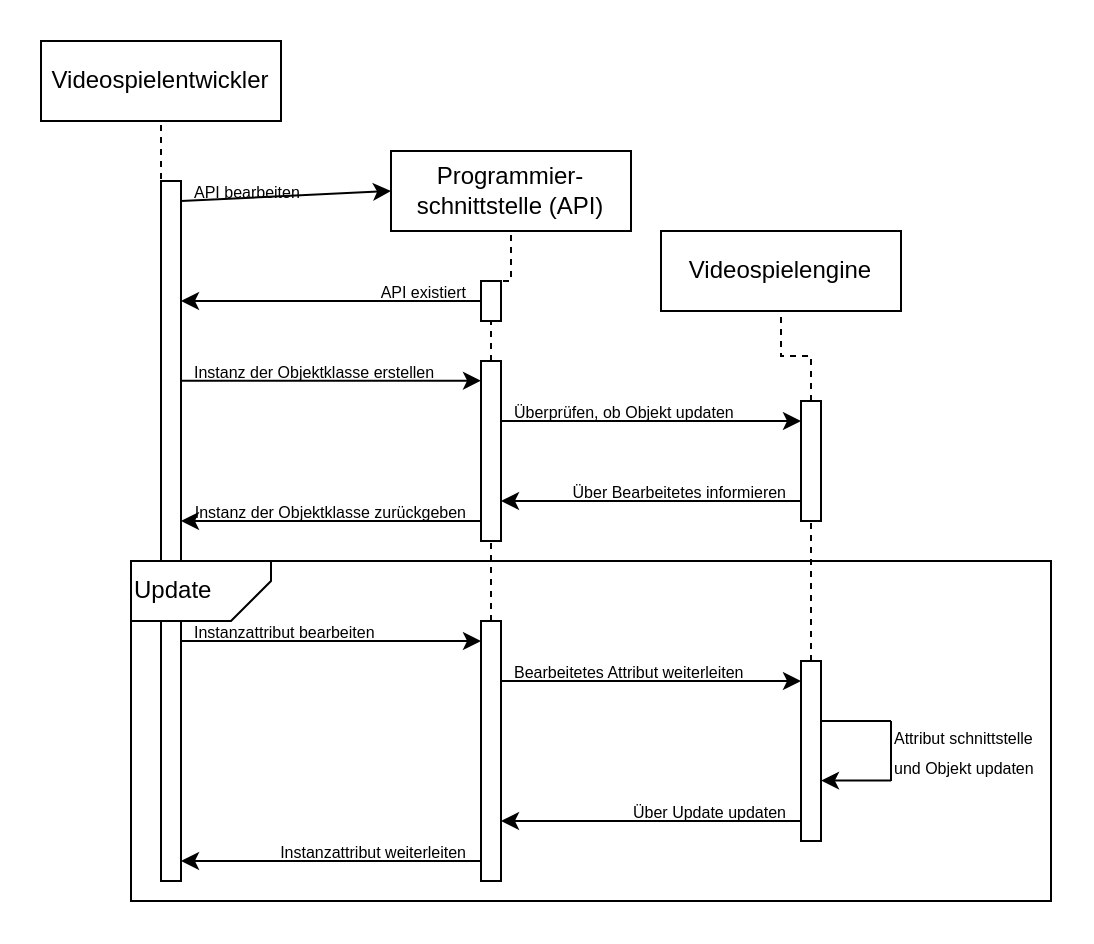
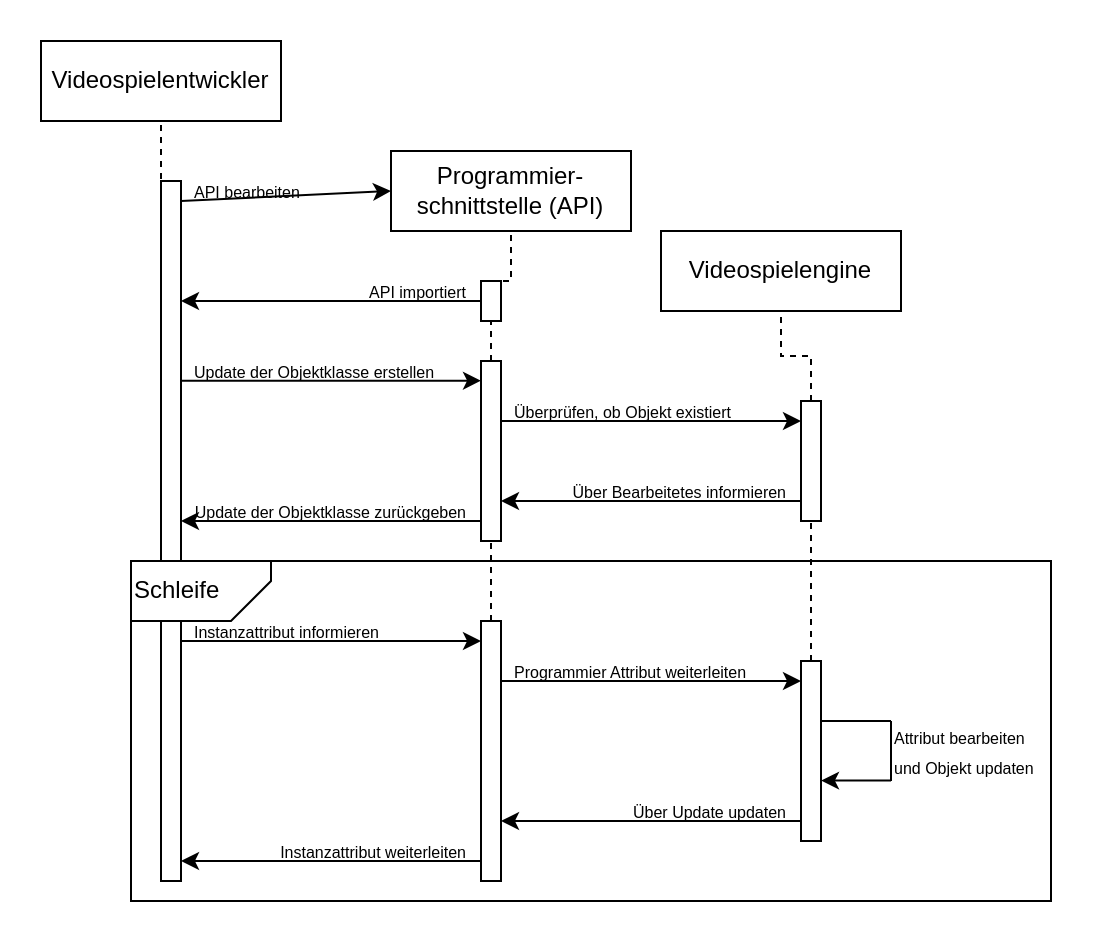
(409, 291) -> (409, 291)
(323, 371) -> (323, 371)
(643, 411) -> (643, 411)
(329, 511) -> (329, 511)
(175, 591) -> (183, 591)
(333, 631) -> (333, 631)
(653, 671) -> (653, 671)
(973, 751) -> (973, 751)
